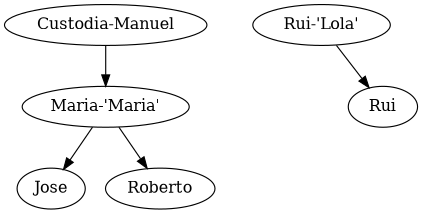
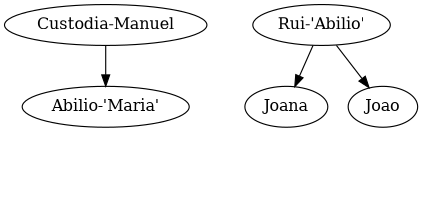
(322, 25) -> (322, 25)
(106, 107) -> (106, 107)
none -> (286, 107)
(383, 107) -> (383, 107)
(51, 189) -> none
(160, 189) -> none
